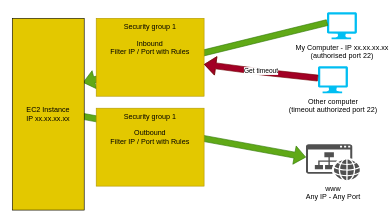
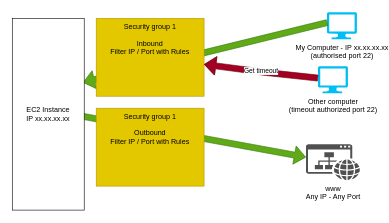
(48, 114) -> (48, 114)
